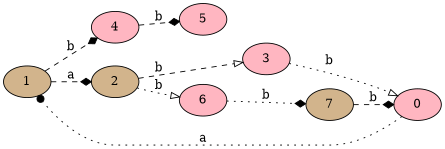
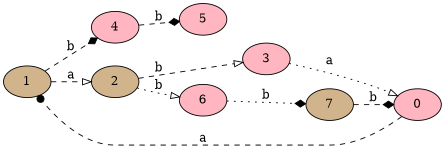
(330, 61) -> (330, 61)
(67, 82) -> (67, 82)
(218, 145) -> (218, 145)
